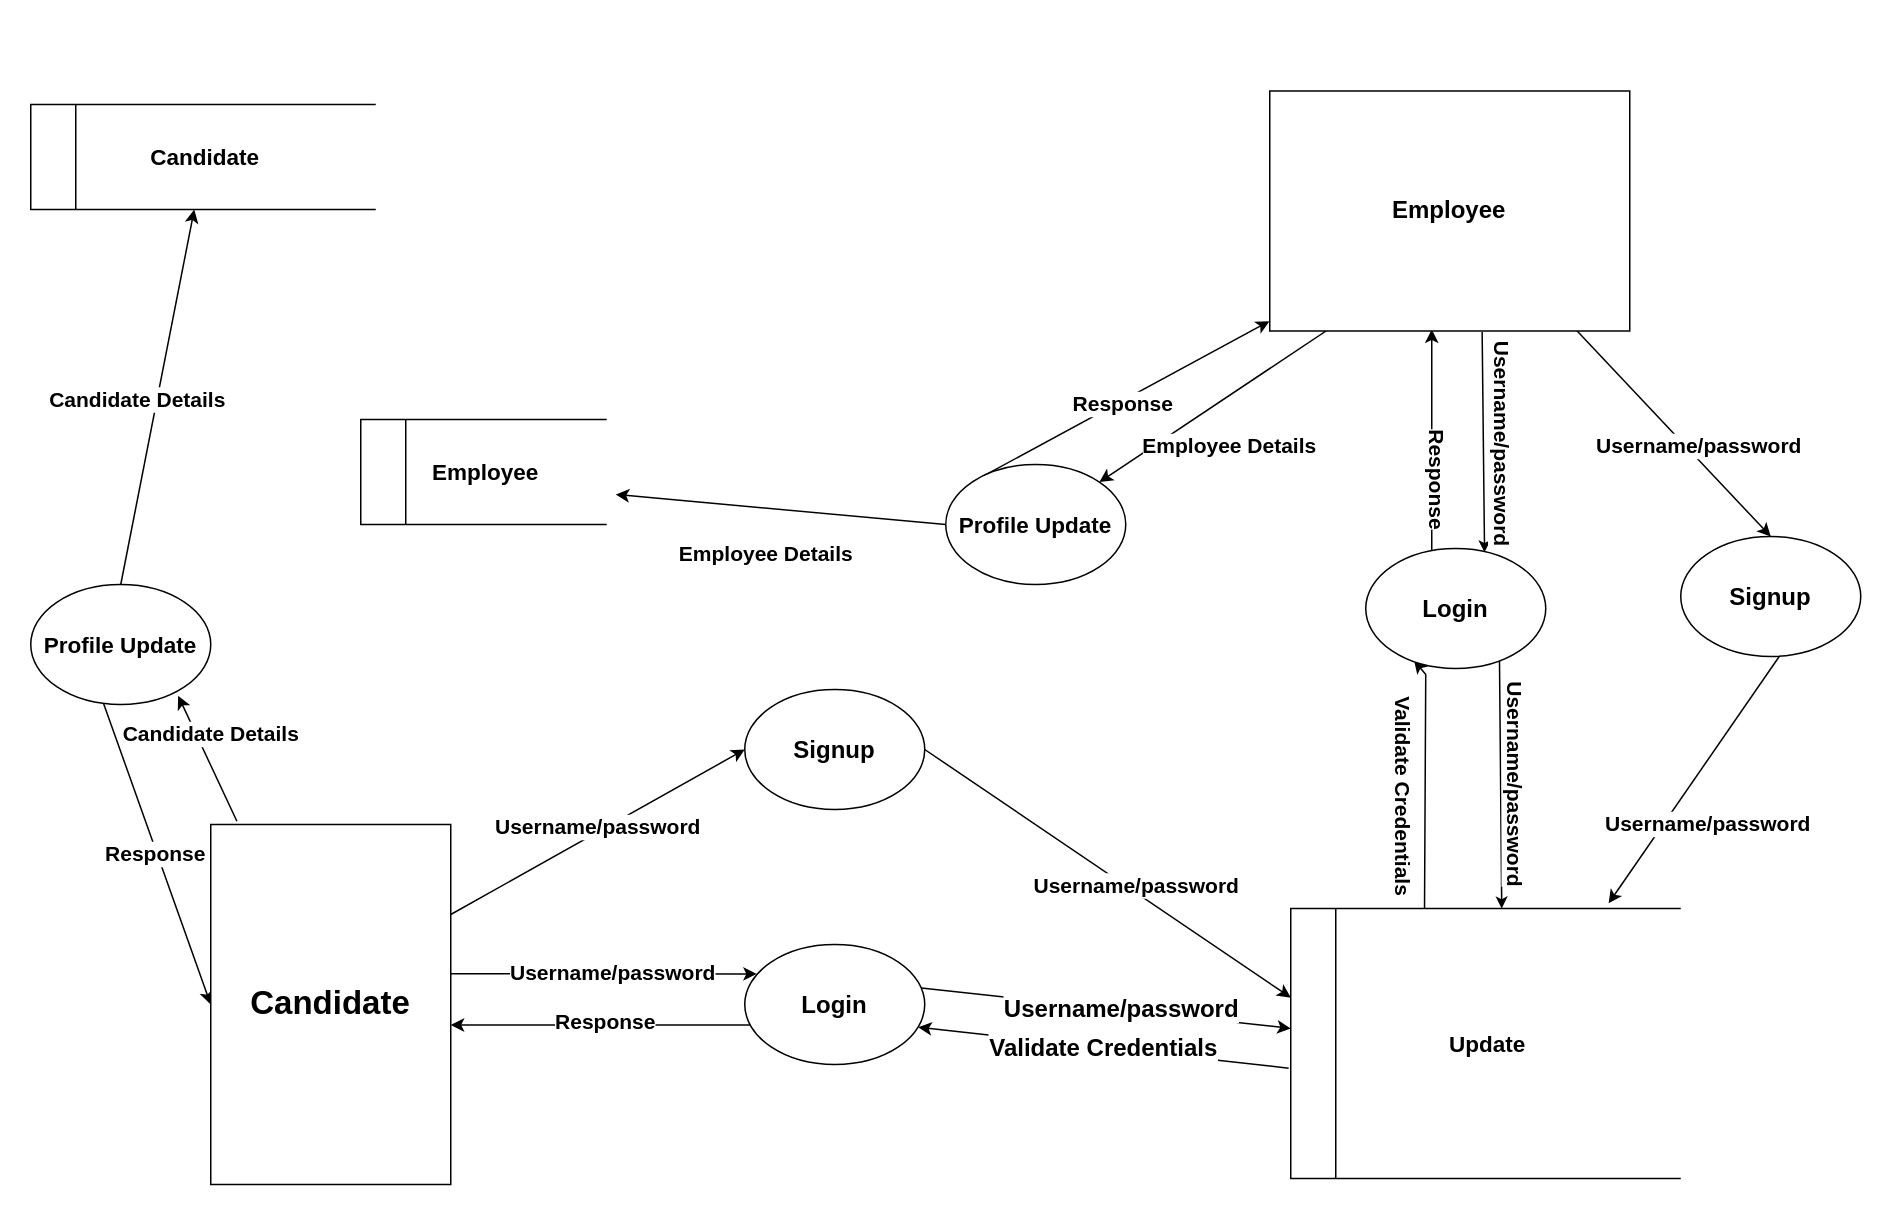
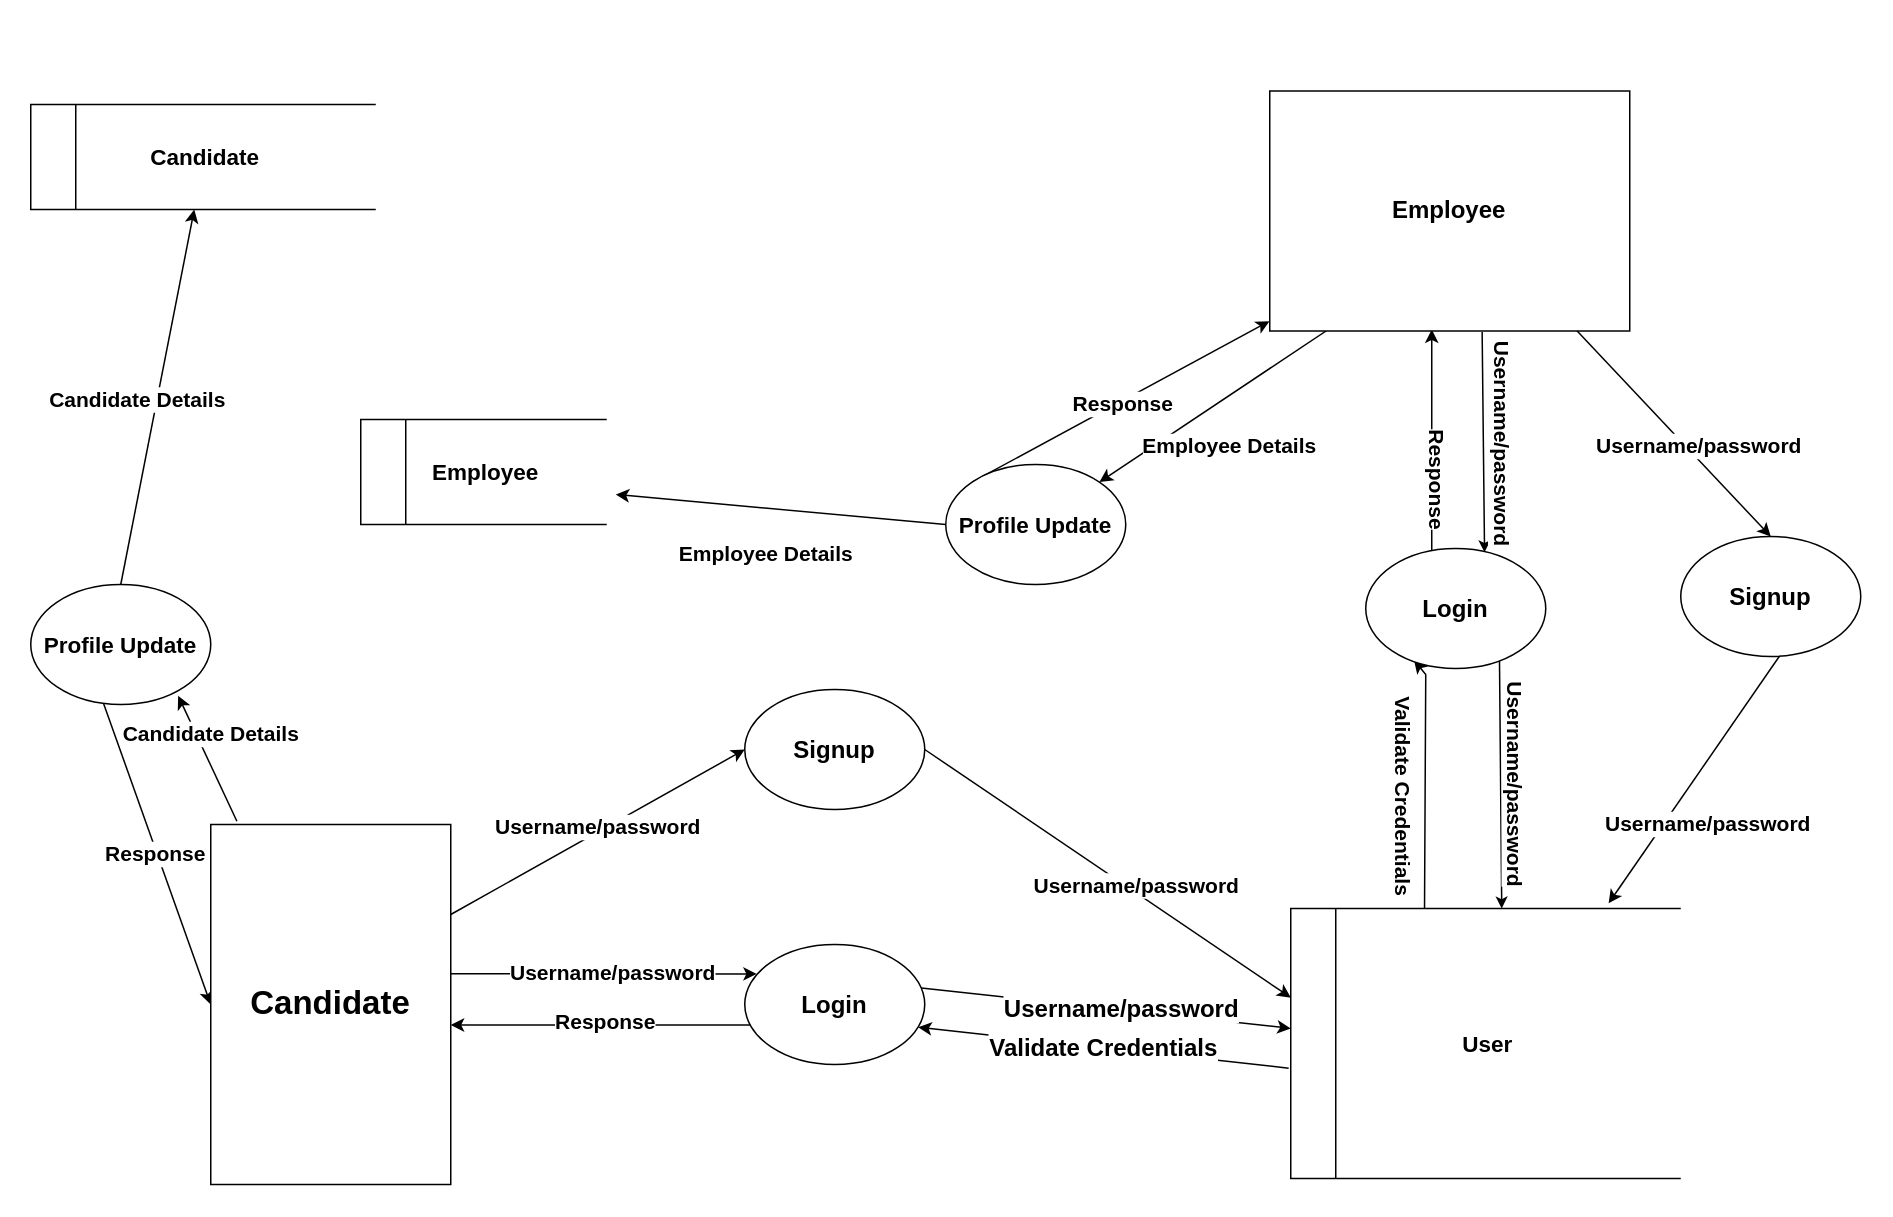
(1488, 1043) -> (1488, 1043)
